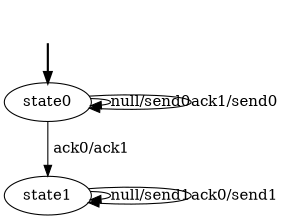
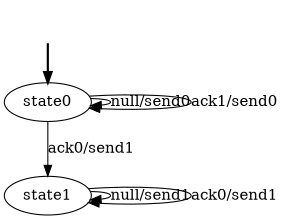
(91, 149) -> (91, 149)
